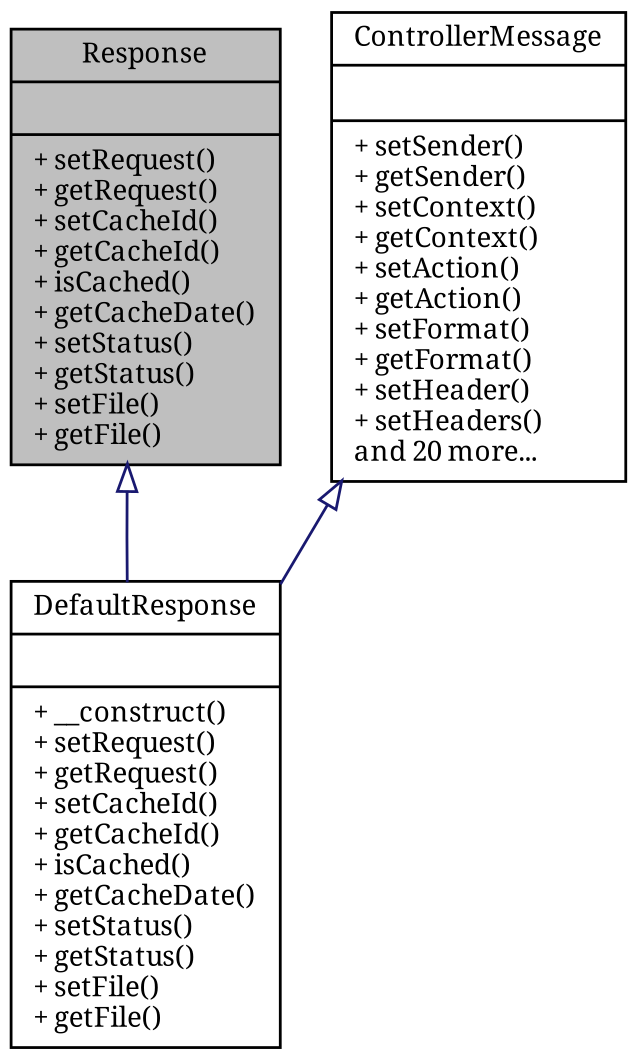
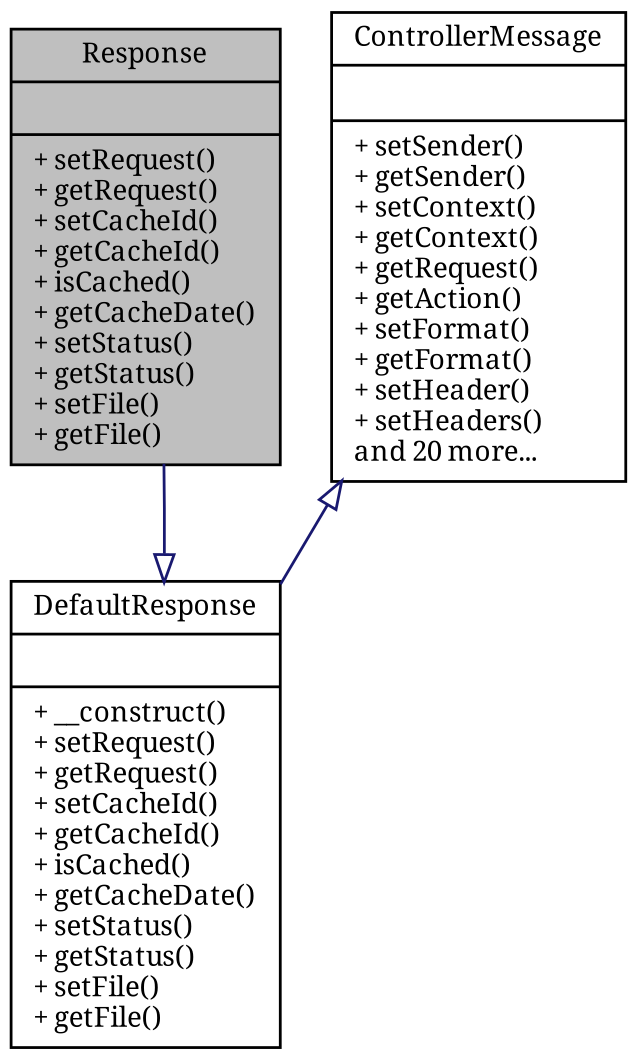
(438, 269) -> (447, 269)
(127, 537) -> (164, 509)
